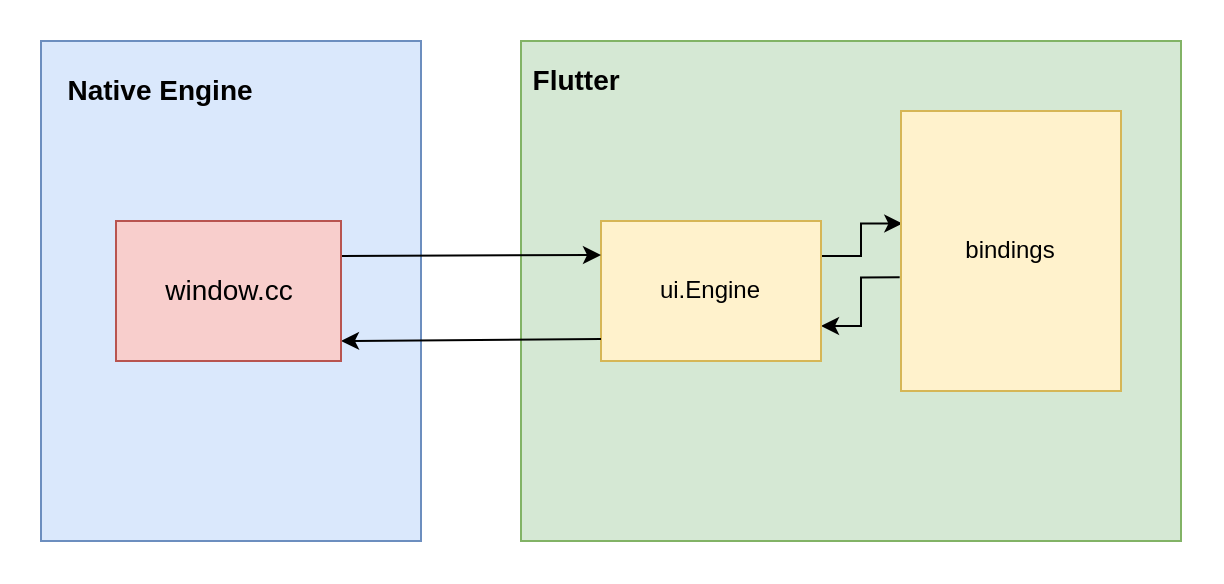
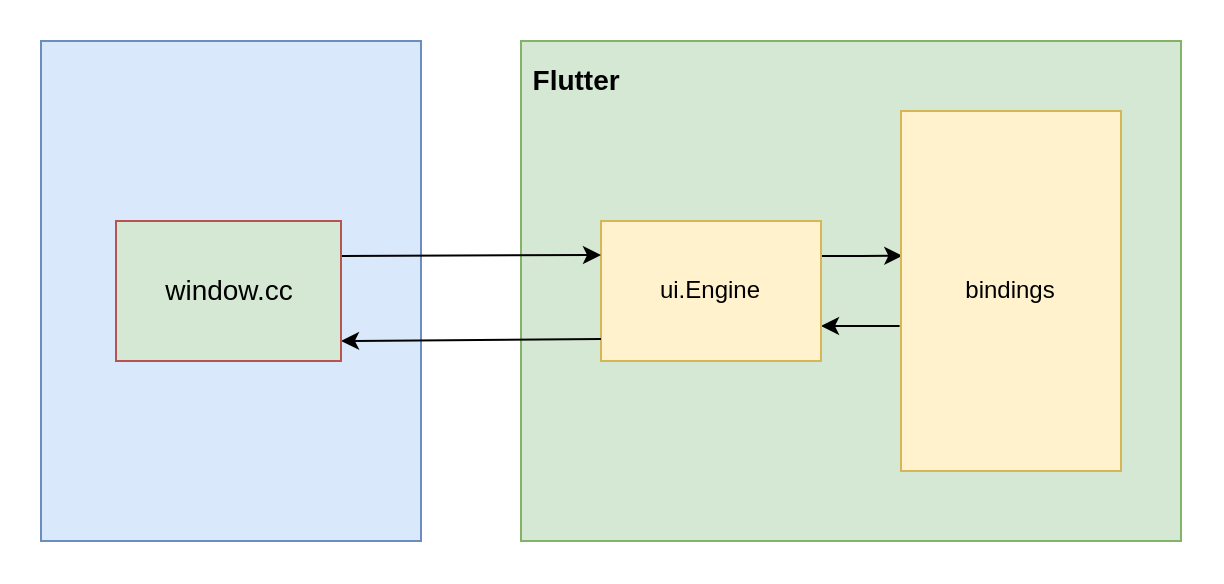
(161, 91) -> none
(1011, 251) -> (1011, 291)
(229, 291) -> (229, 291)
